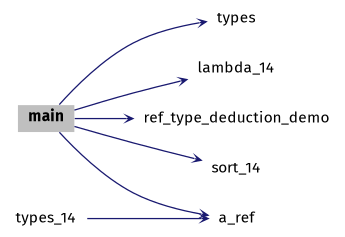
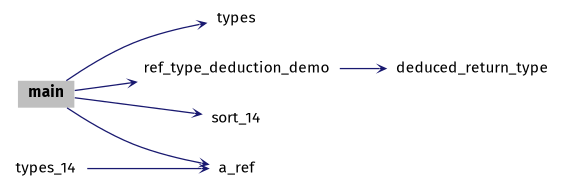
(237, 69) -> none
none -> (472, 69)
